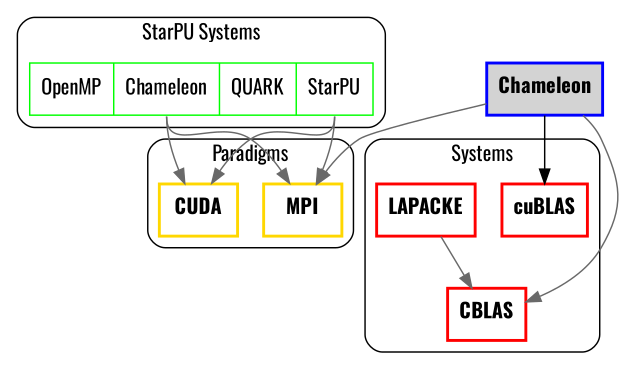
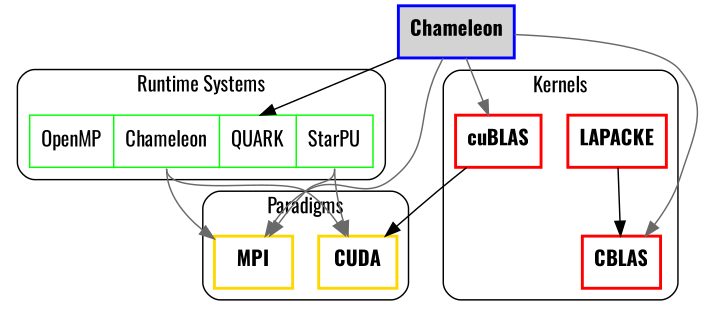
(201, 34) -> (201, 86)
none -> (336, 84)
(545, 149) -> (475, 80)
(482, 156) -> (561, 87)
none -> (431, 197)
(453, 256) -> (619, 194)
